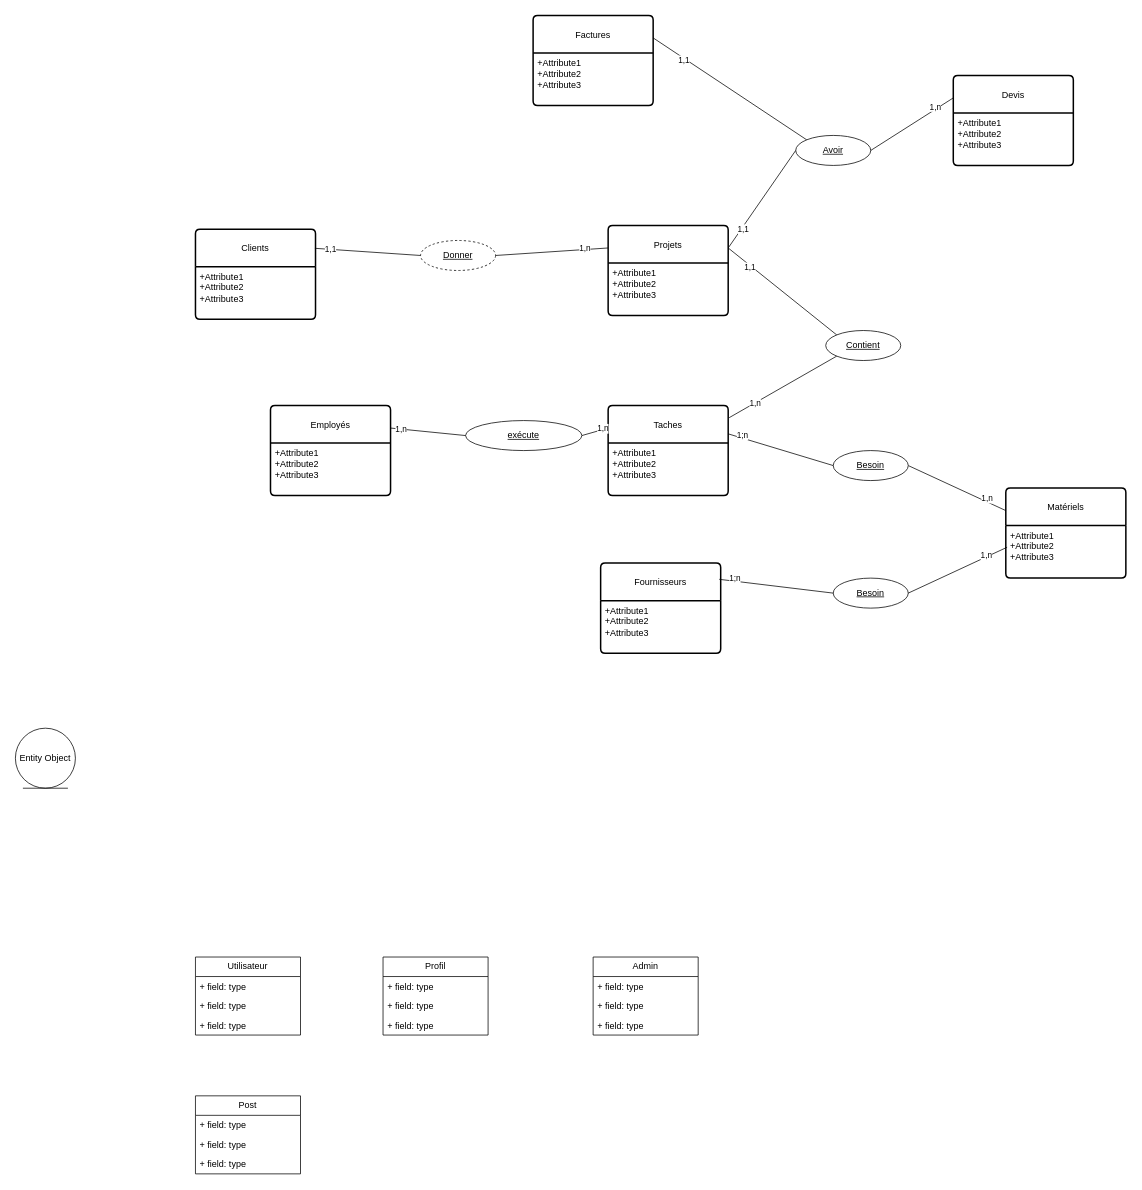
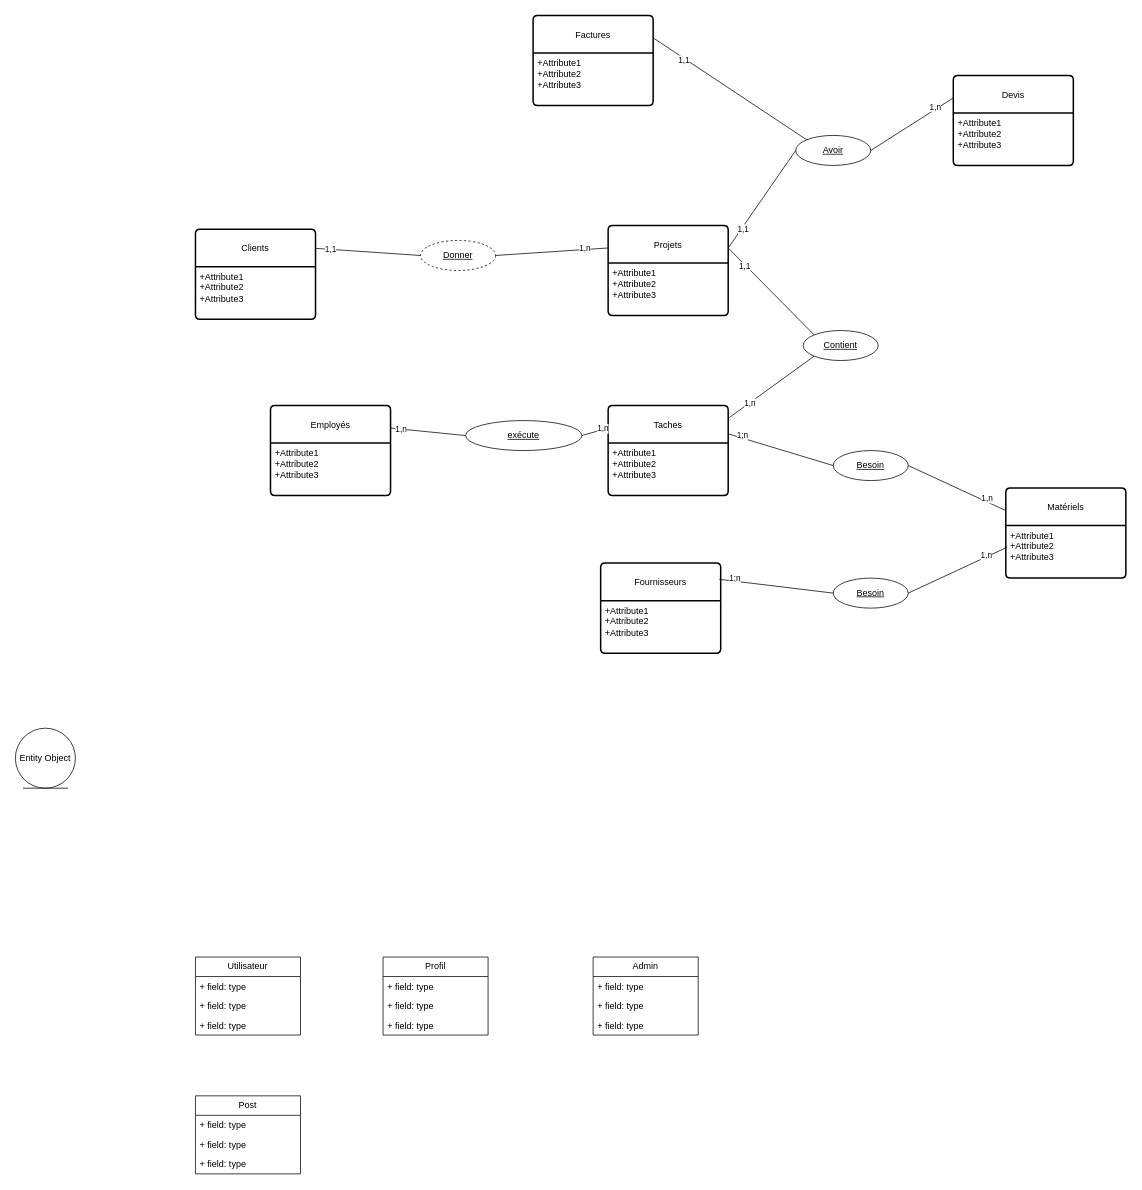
(863, 345) -> (840, 345)
